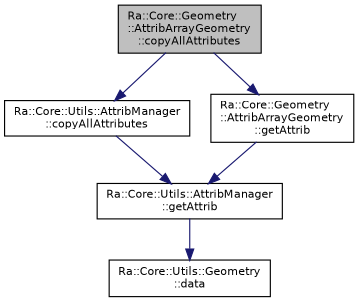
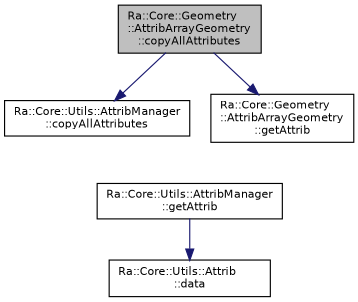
(139, 156) -> none
(237, 159) -> none
(190, 278) -> (190, 278)
